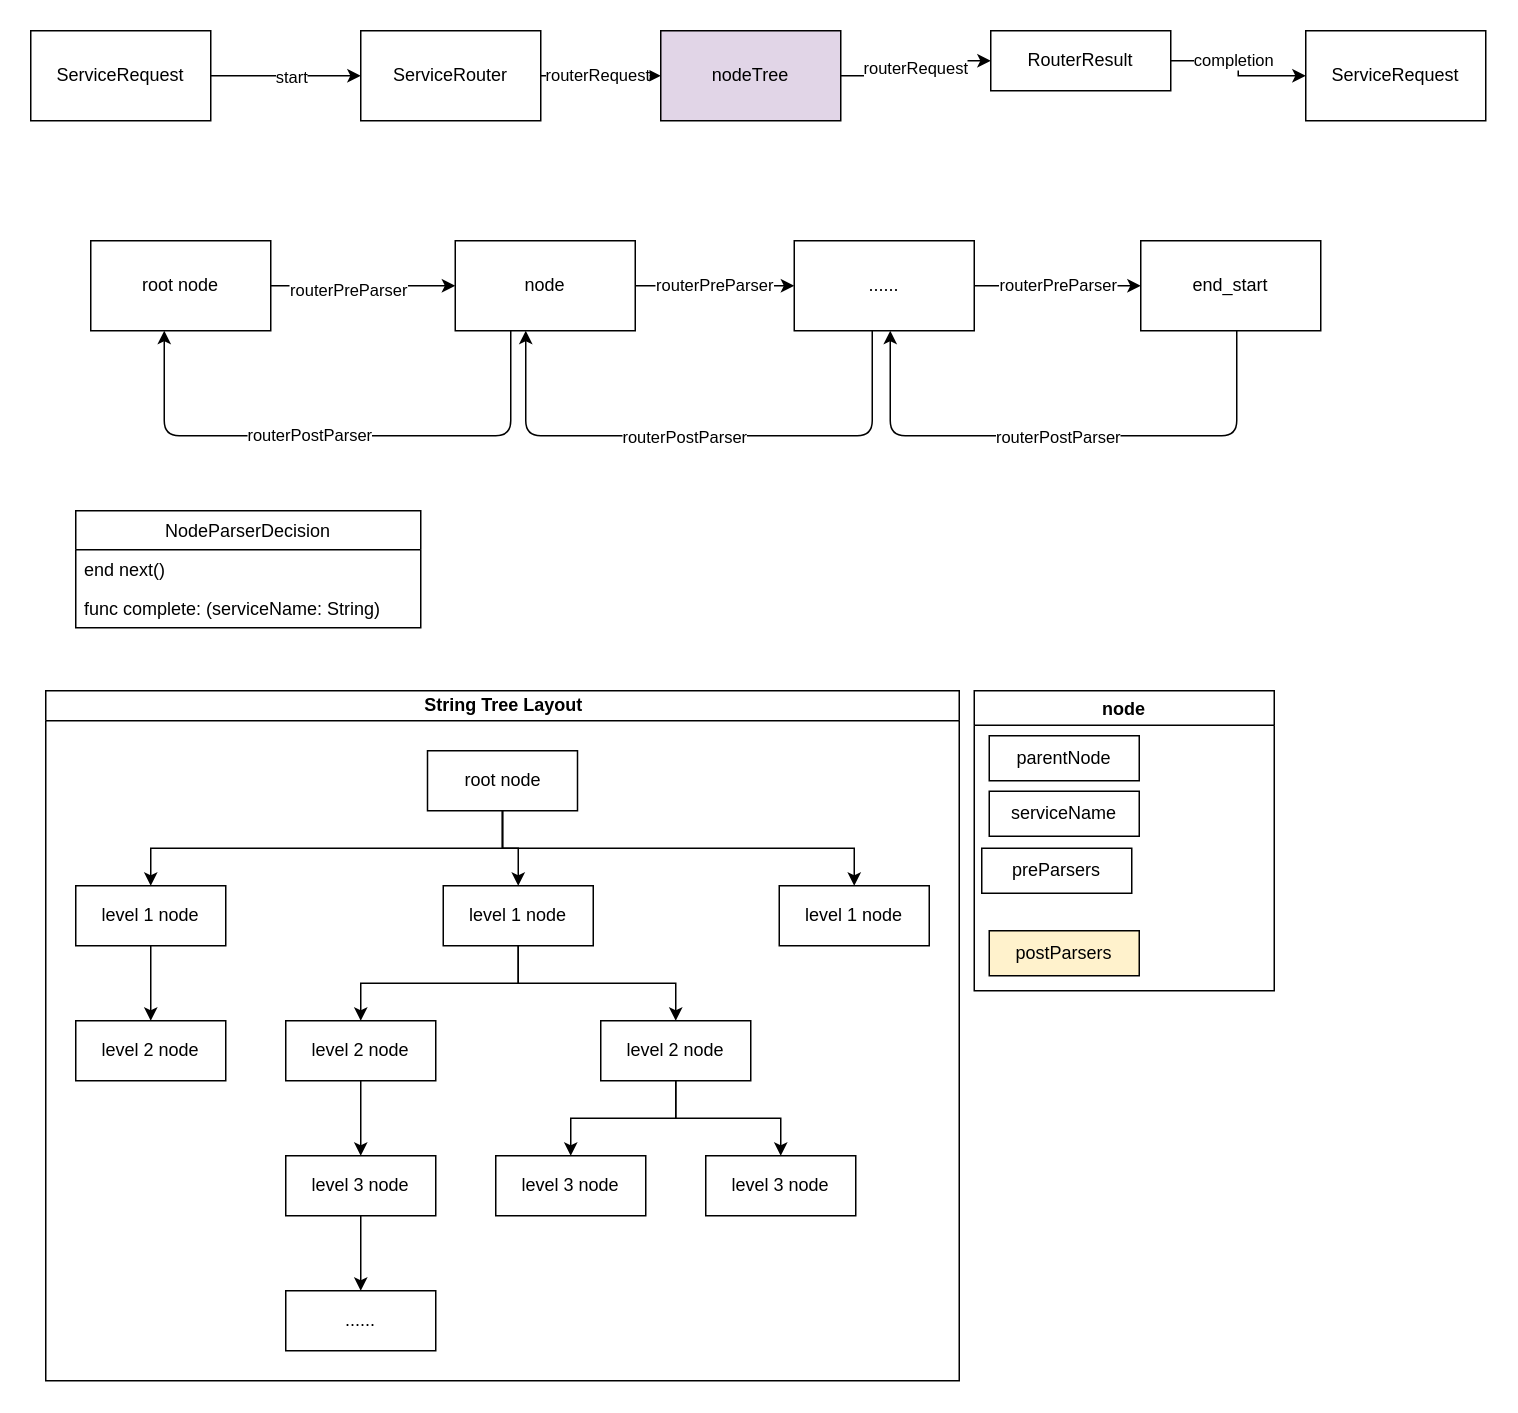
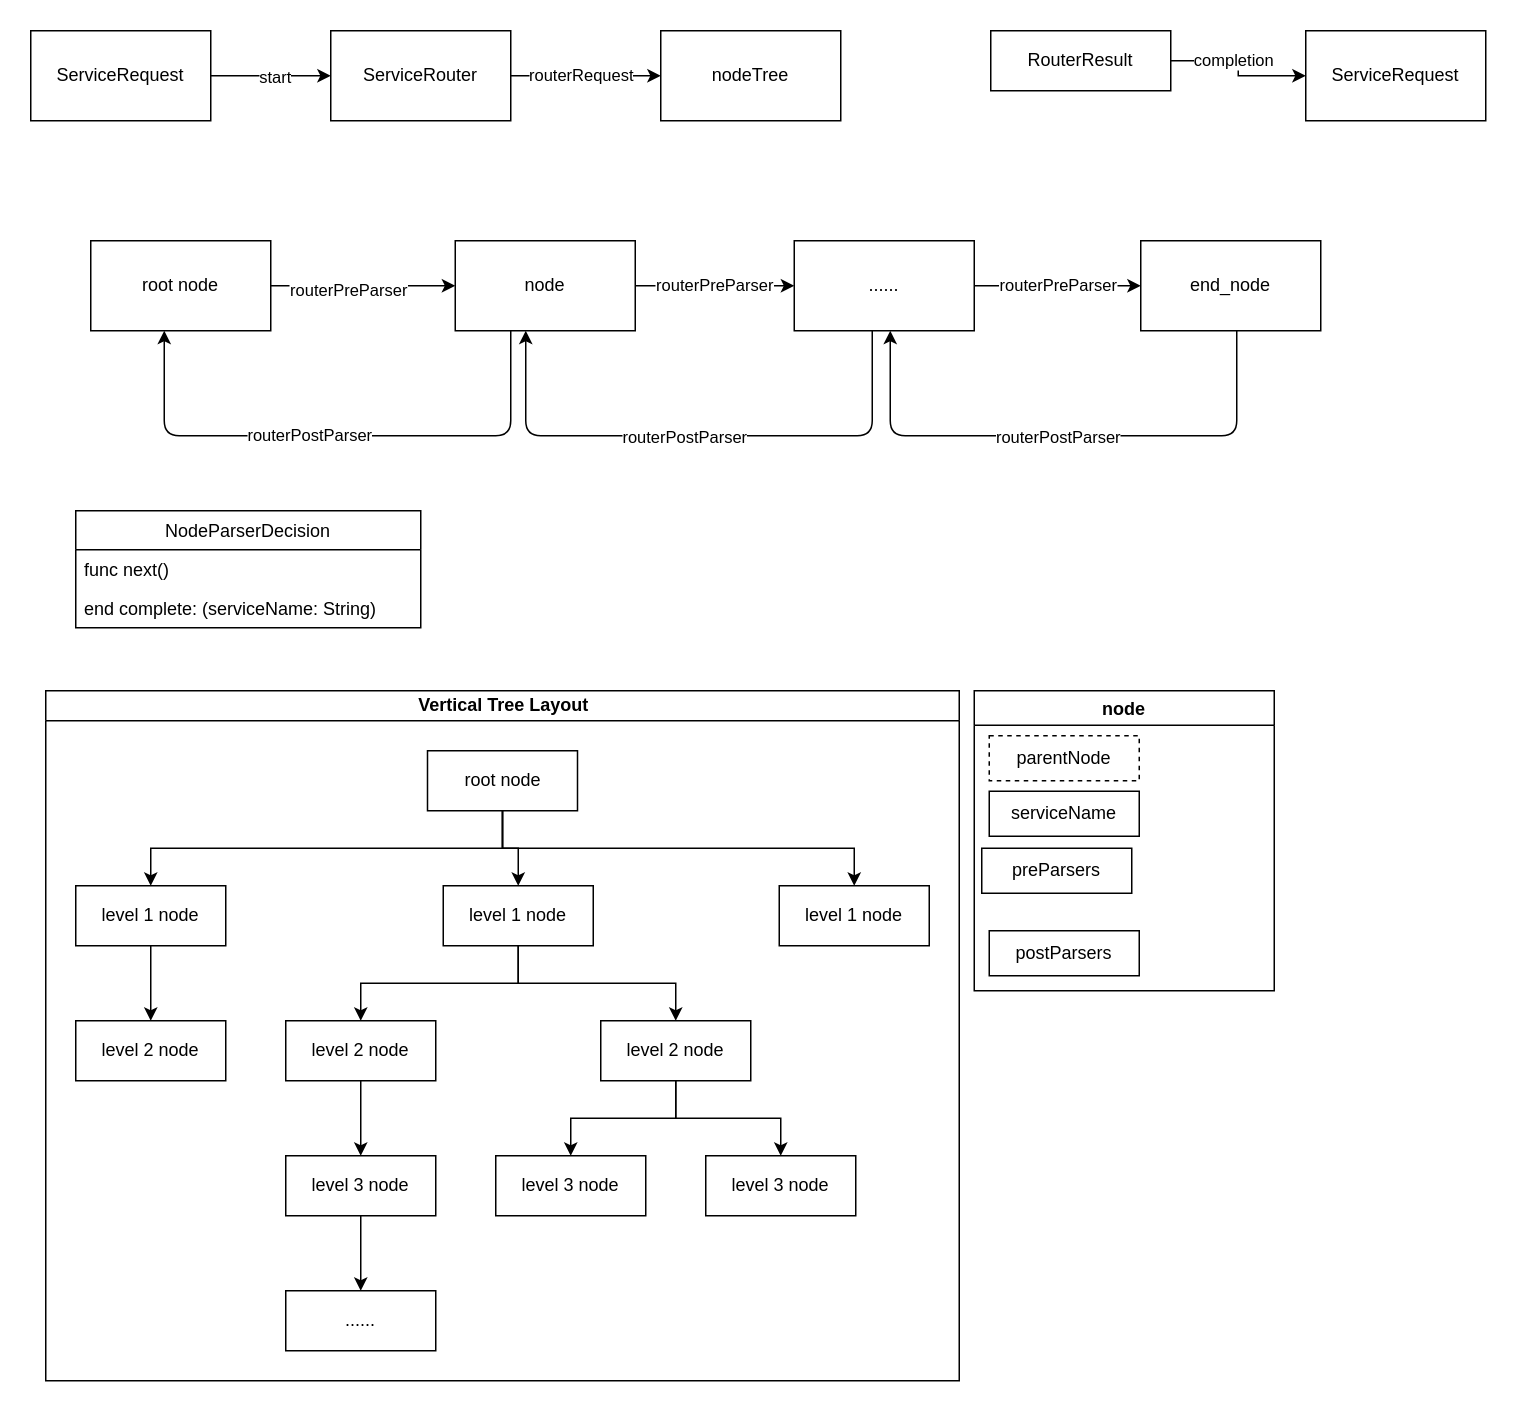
(451, 76) -> (421, 76)
(751, 76) -> (751, 76)
(853, 76) -> none
(1231, 286) -> (1231, 286)
(132, 570) -> (137, 570)
(249, 609) -> (244, 609)
(504, 706) -> (504, 706)
(1064, 758) -> (1064, 758)
(1064, 953) -> (1064, 953)
